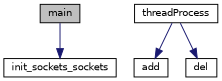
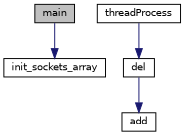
(166, 36) -> (139, 90)
(60, 68) -> (55, 68)
